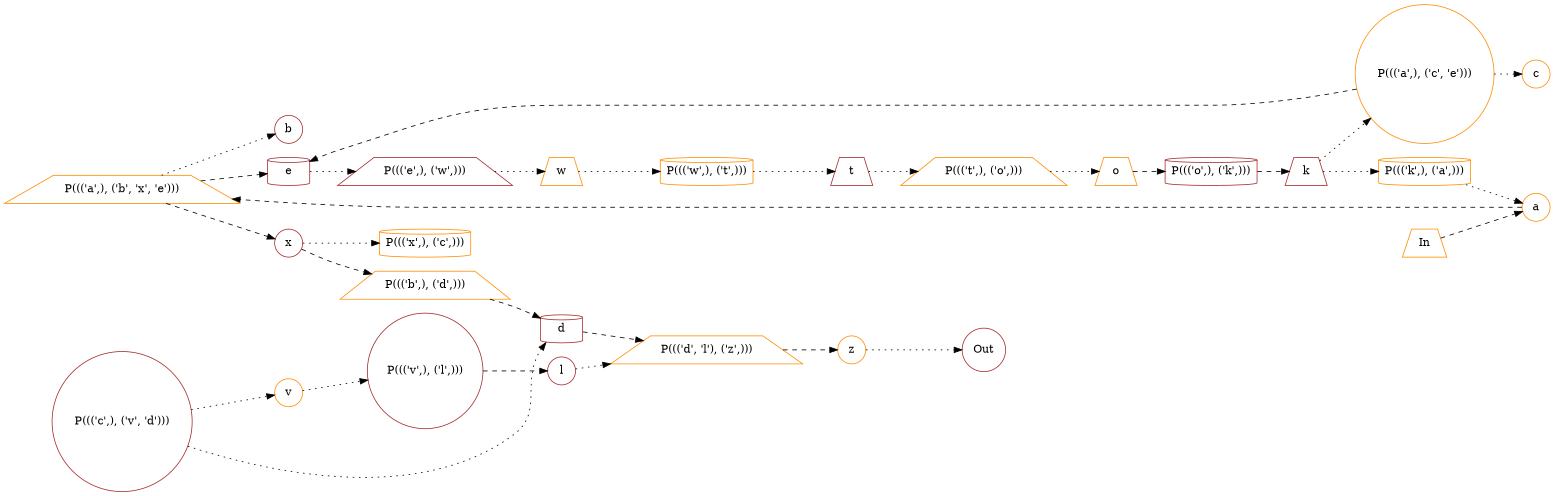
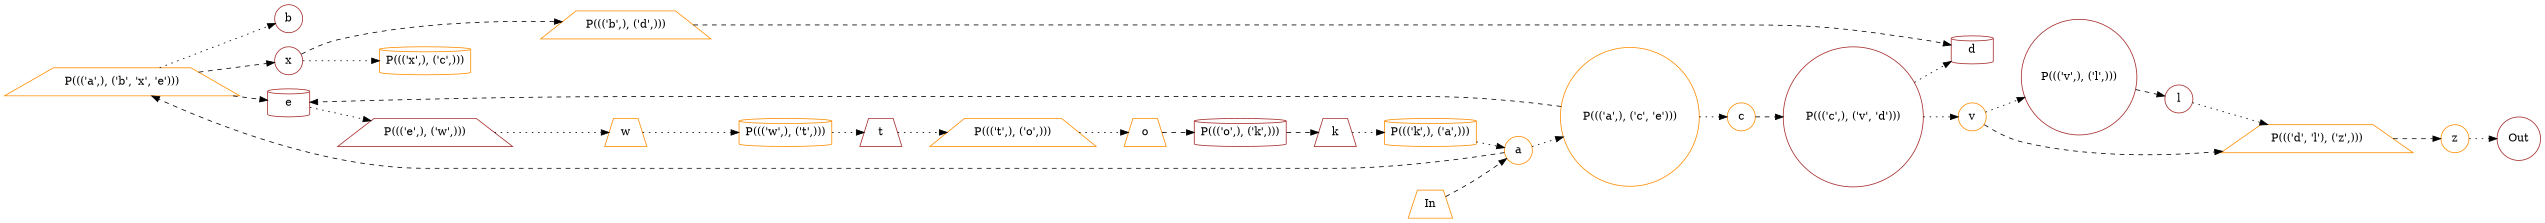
none -> (1765, 117)
(1342, 142) -> (1544, 143)
(609, 336) -> (2097, 153)
